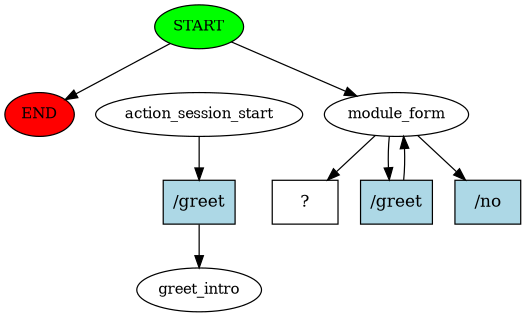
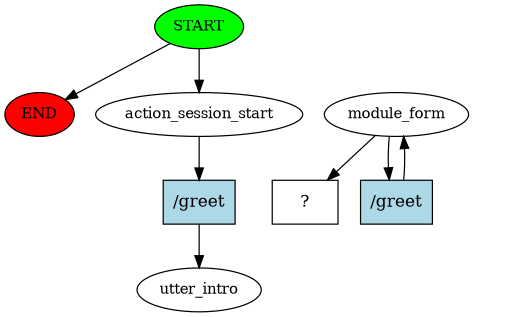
(288, 67) -> (199, 65)
(488, 202) -> none
(199, 290) -> (199, 290)
